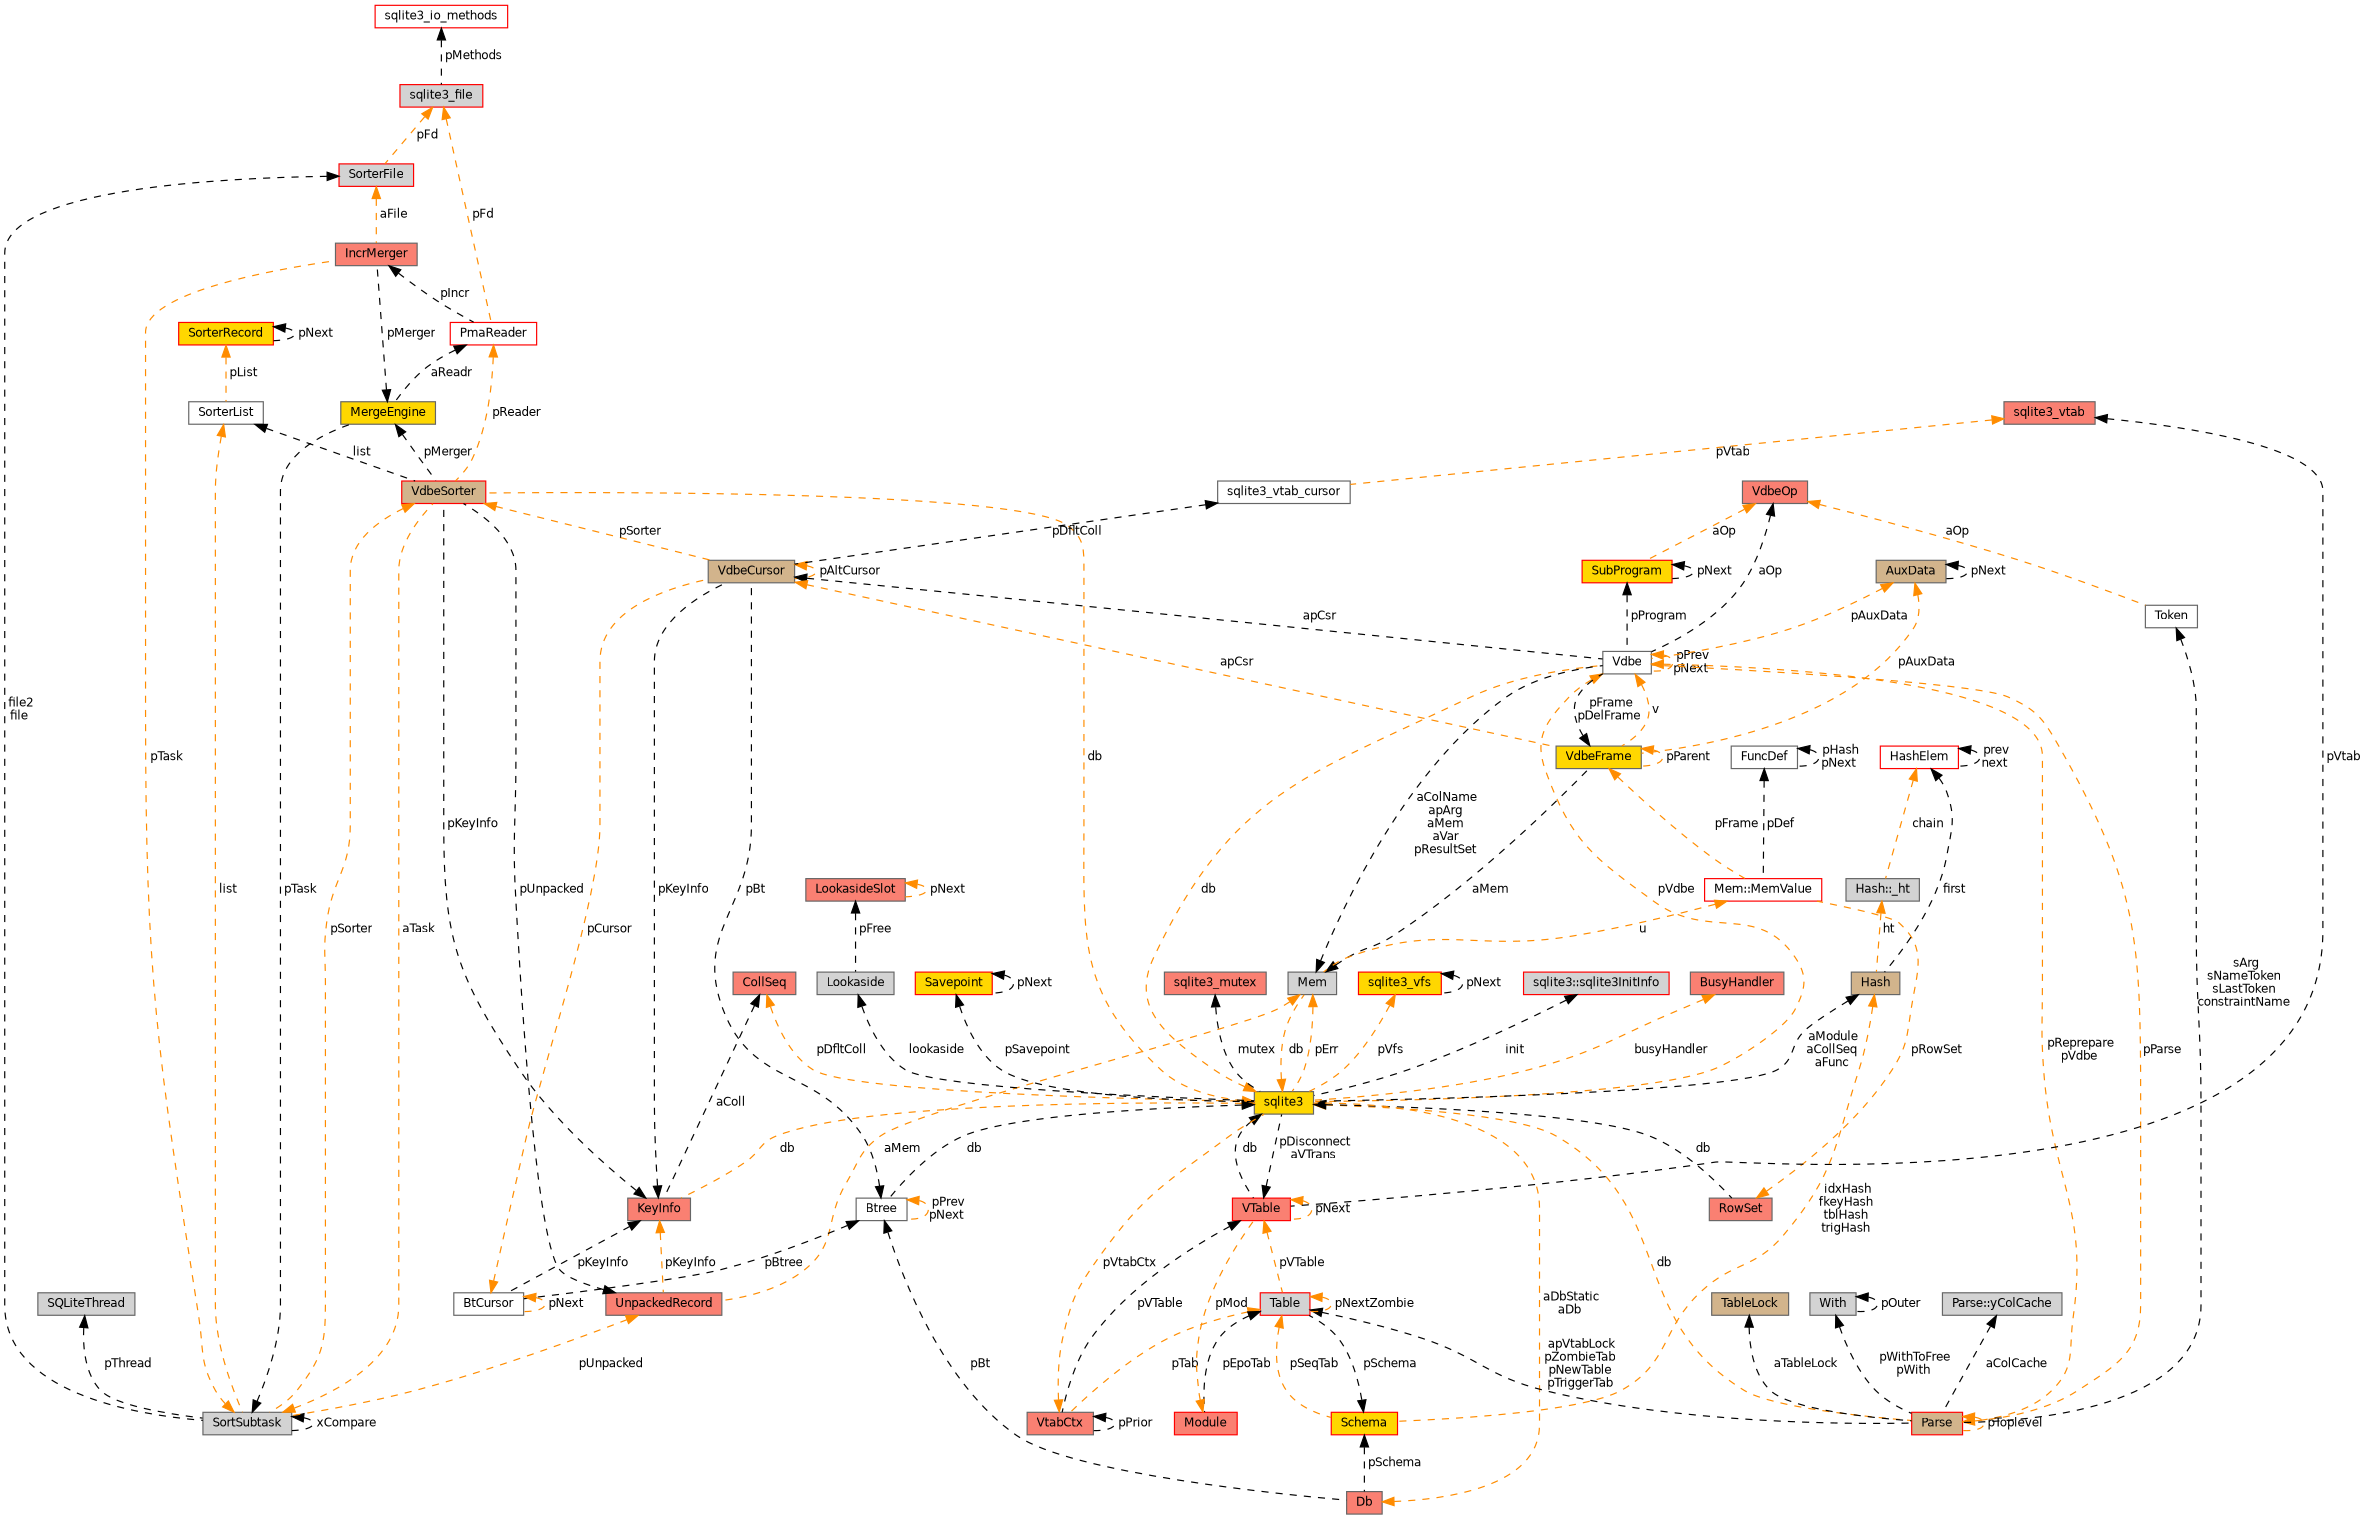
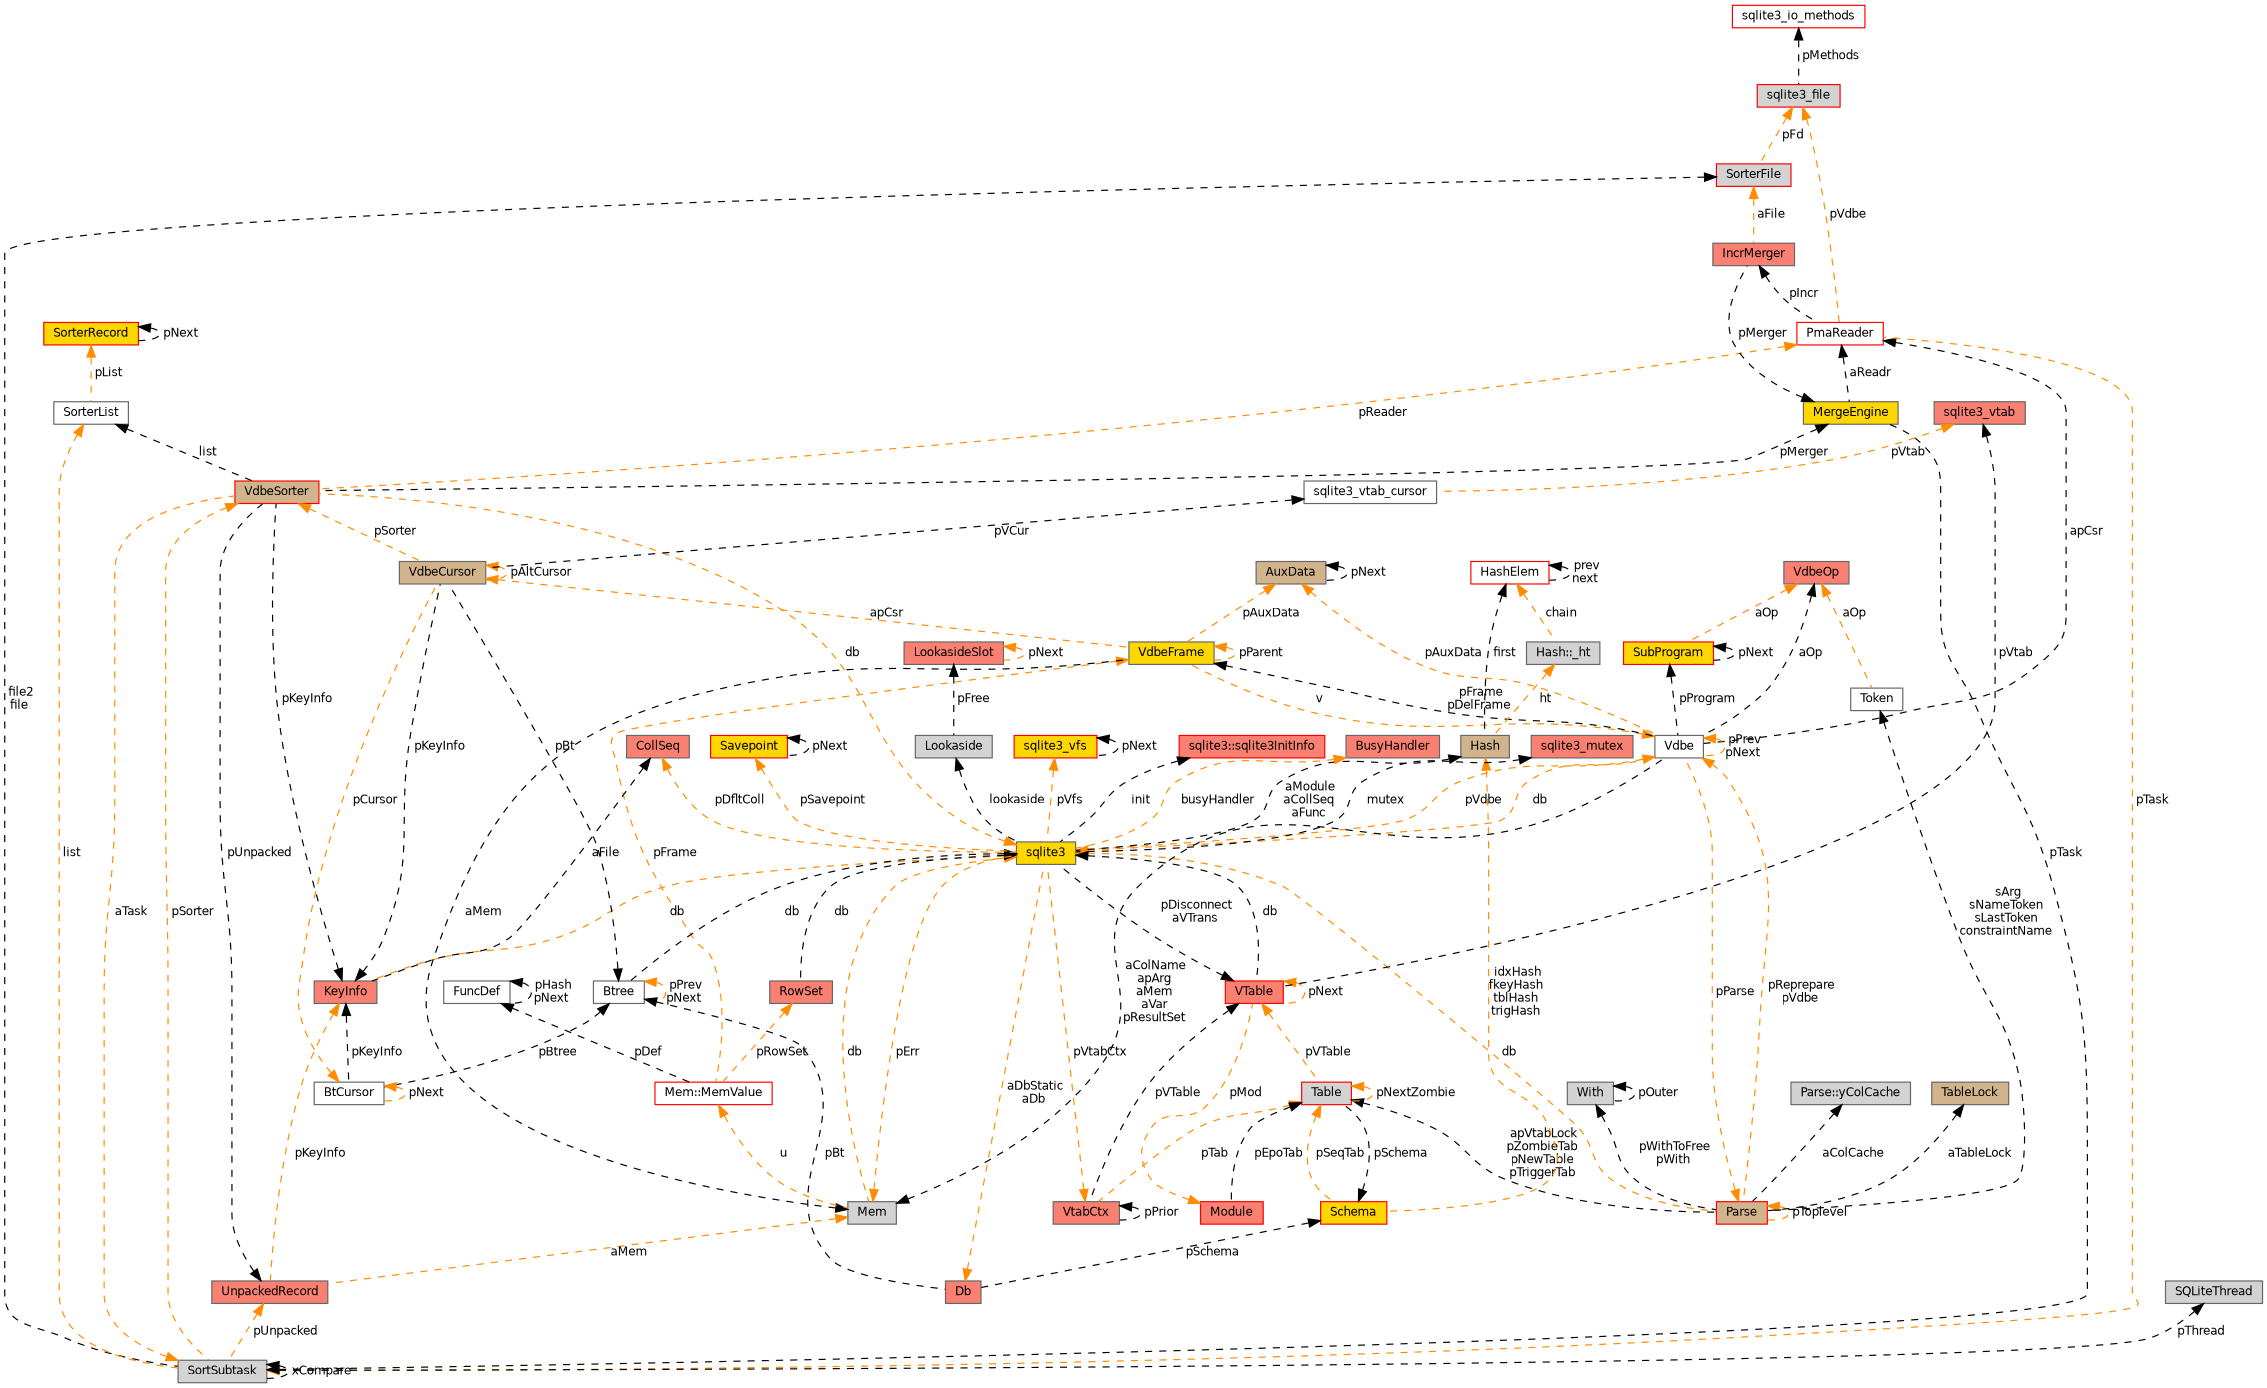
(482, 215) -> (1846, 215)
(1076, 532) -> (1010, 532)
(1205, 618) -> (2066, 621)
(146, 767) -> (1791, 1334)
(1596, 983) -> (1252, 747)
(1015, 1076) -> (874, 840)
(729, 1103) -> (604, 853)
